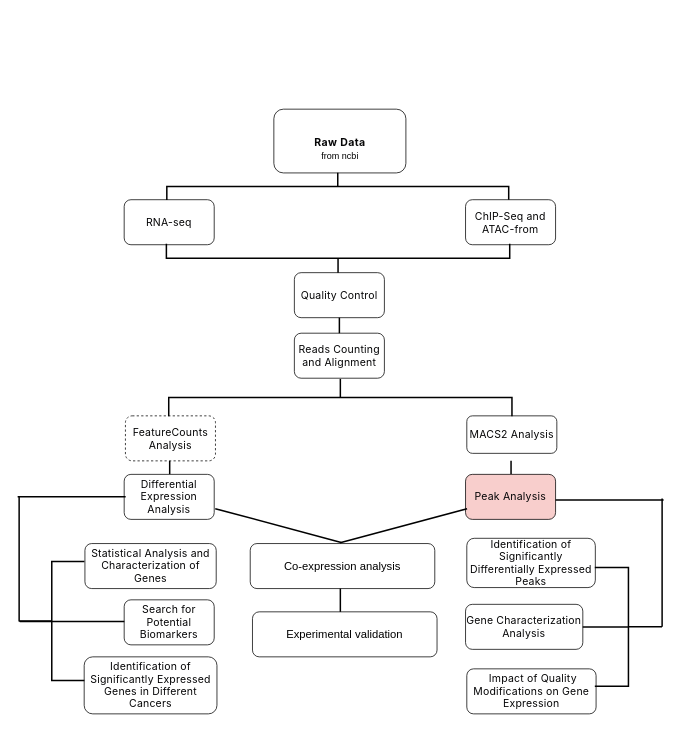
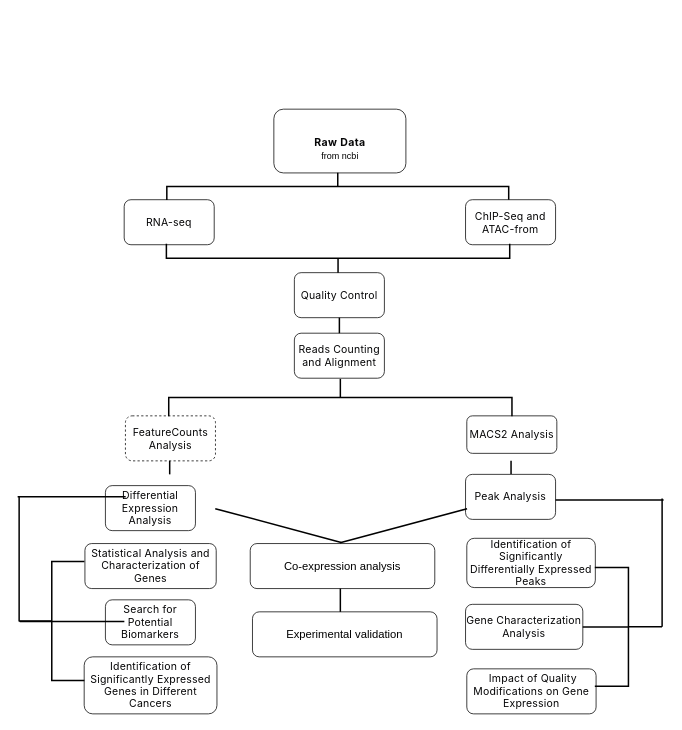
(169, 497) -> (150, 508)
(510, 497) -> (510, 497)
(169, 622) -> (150, 622)
